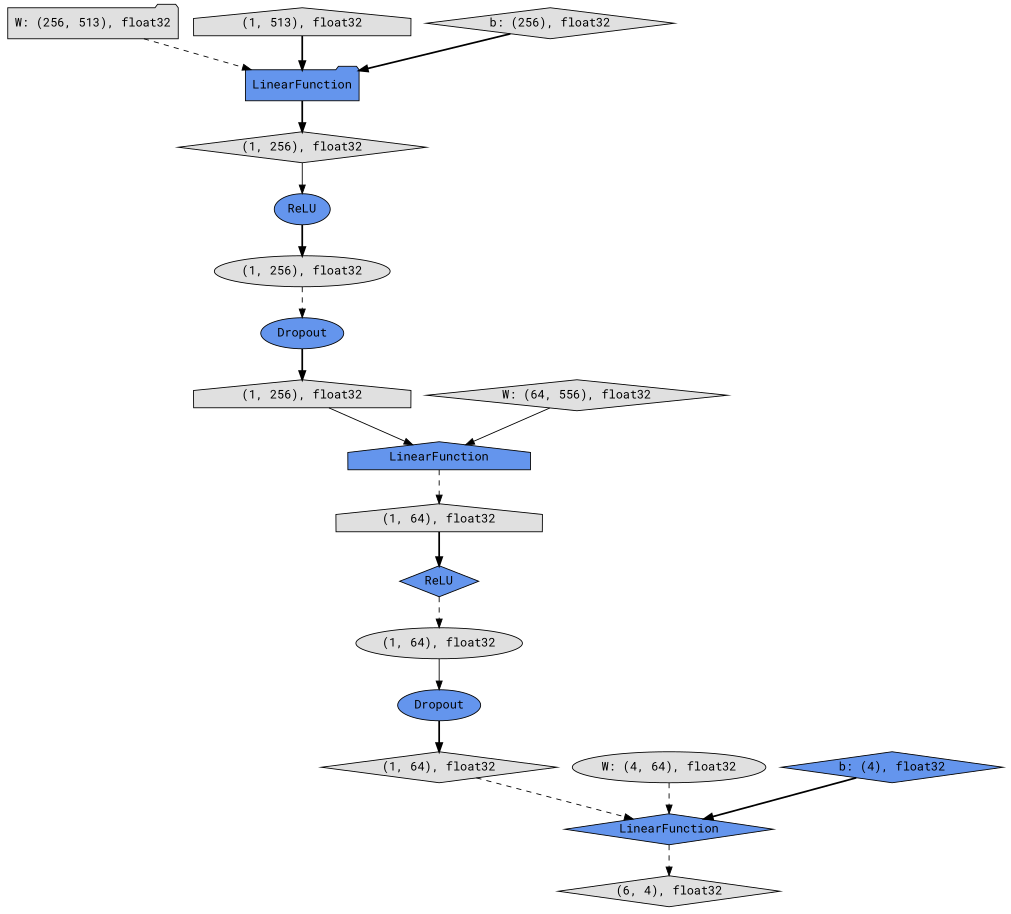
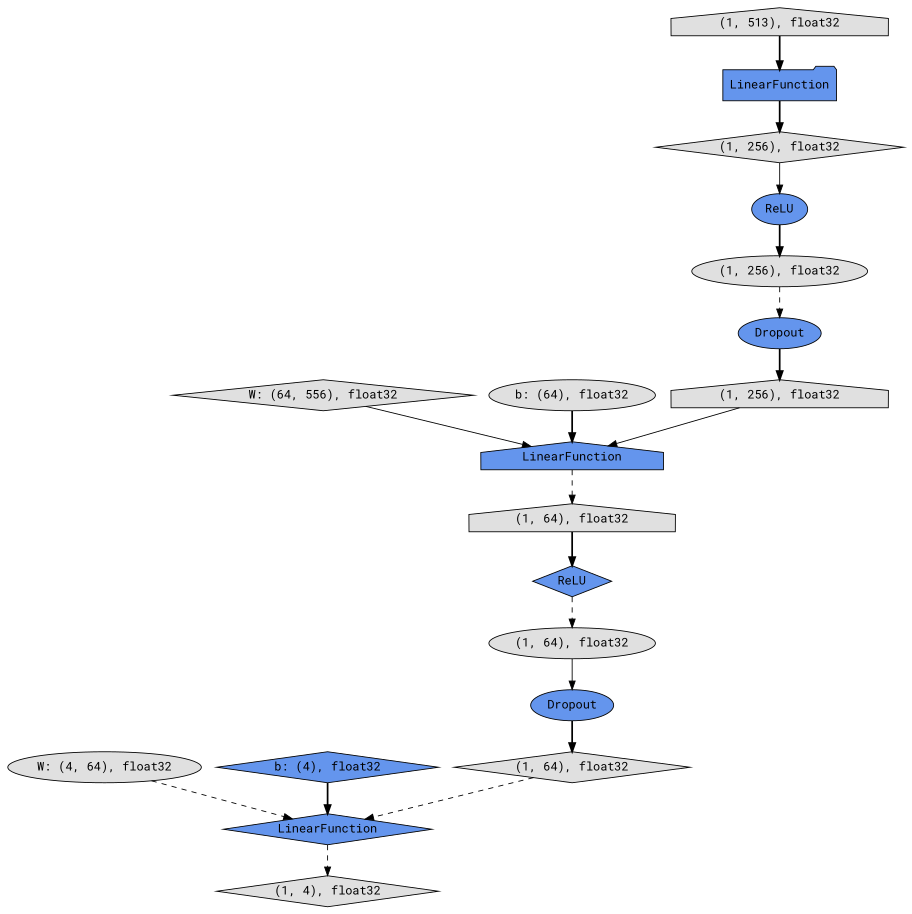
(93, 23) -> none
(550, 23) -> none
none -> (572, 395)
(669, 891) -> (328, 891)
